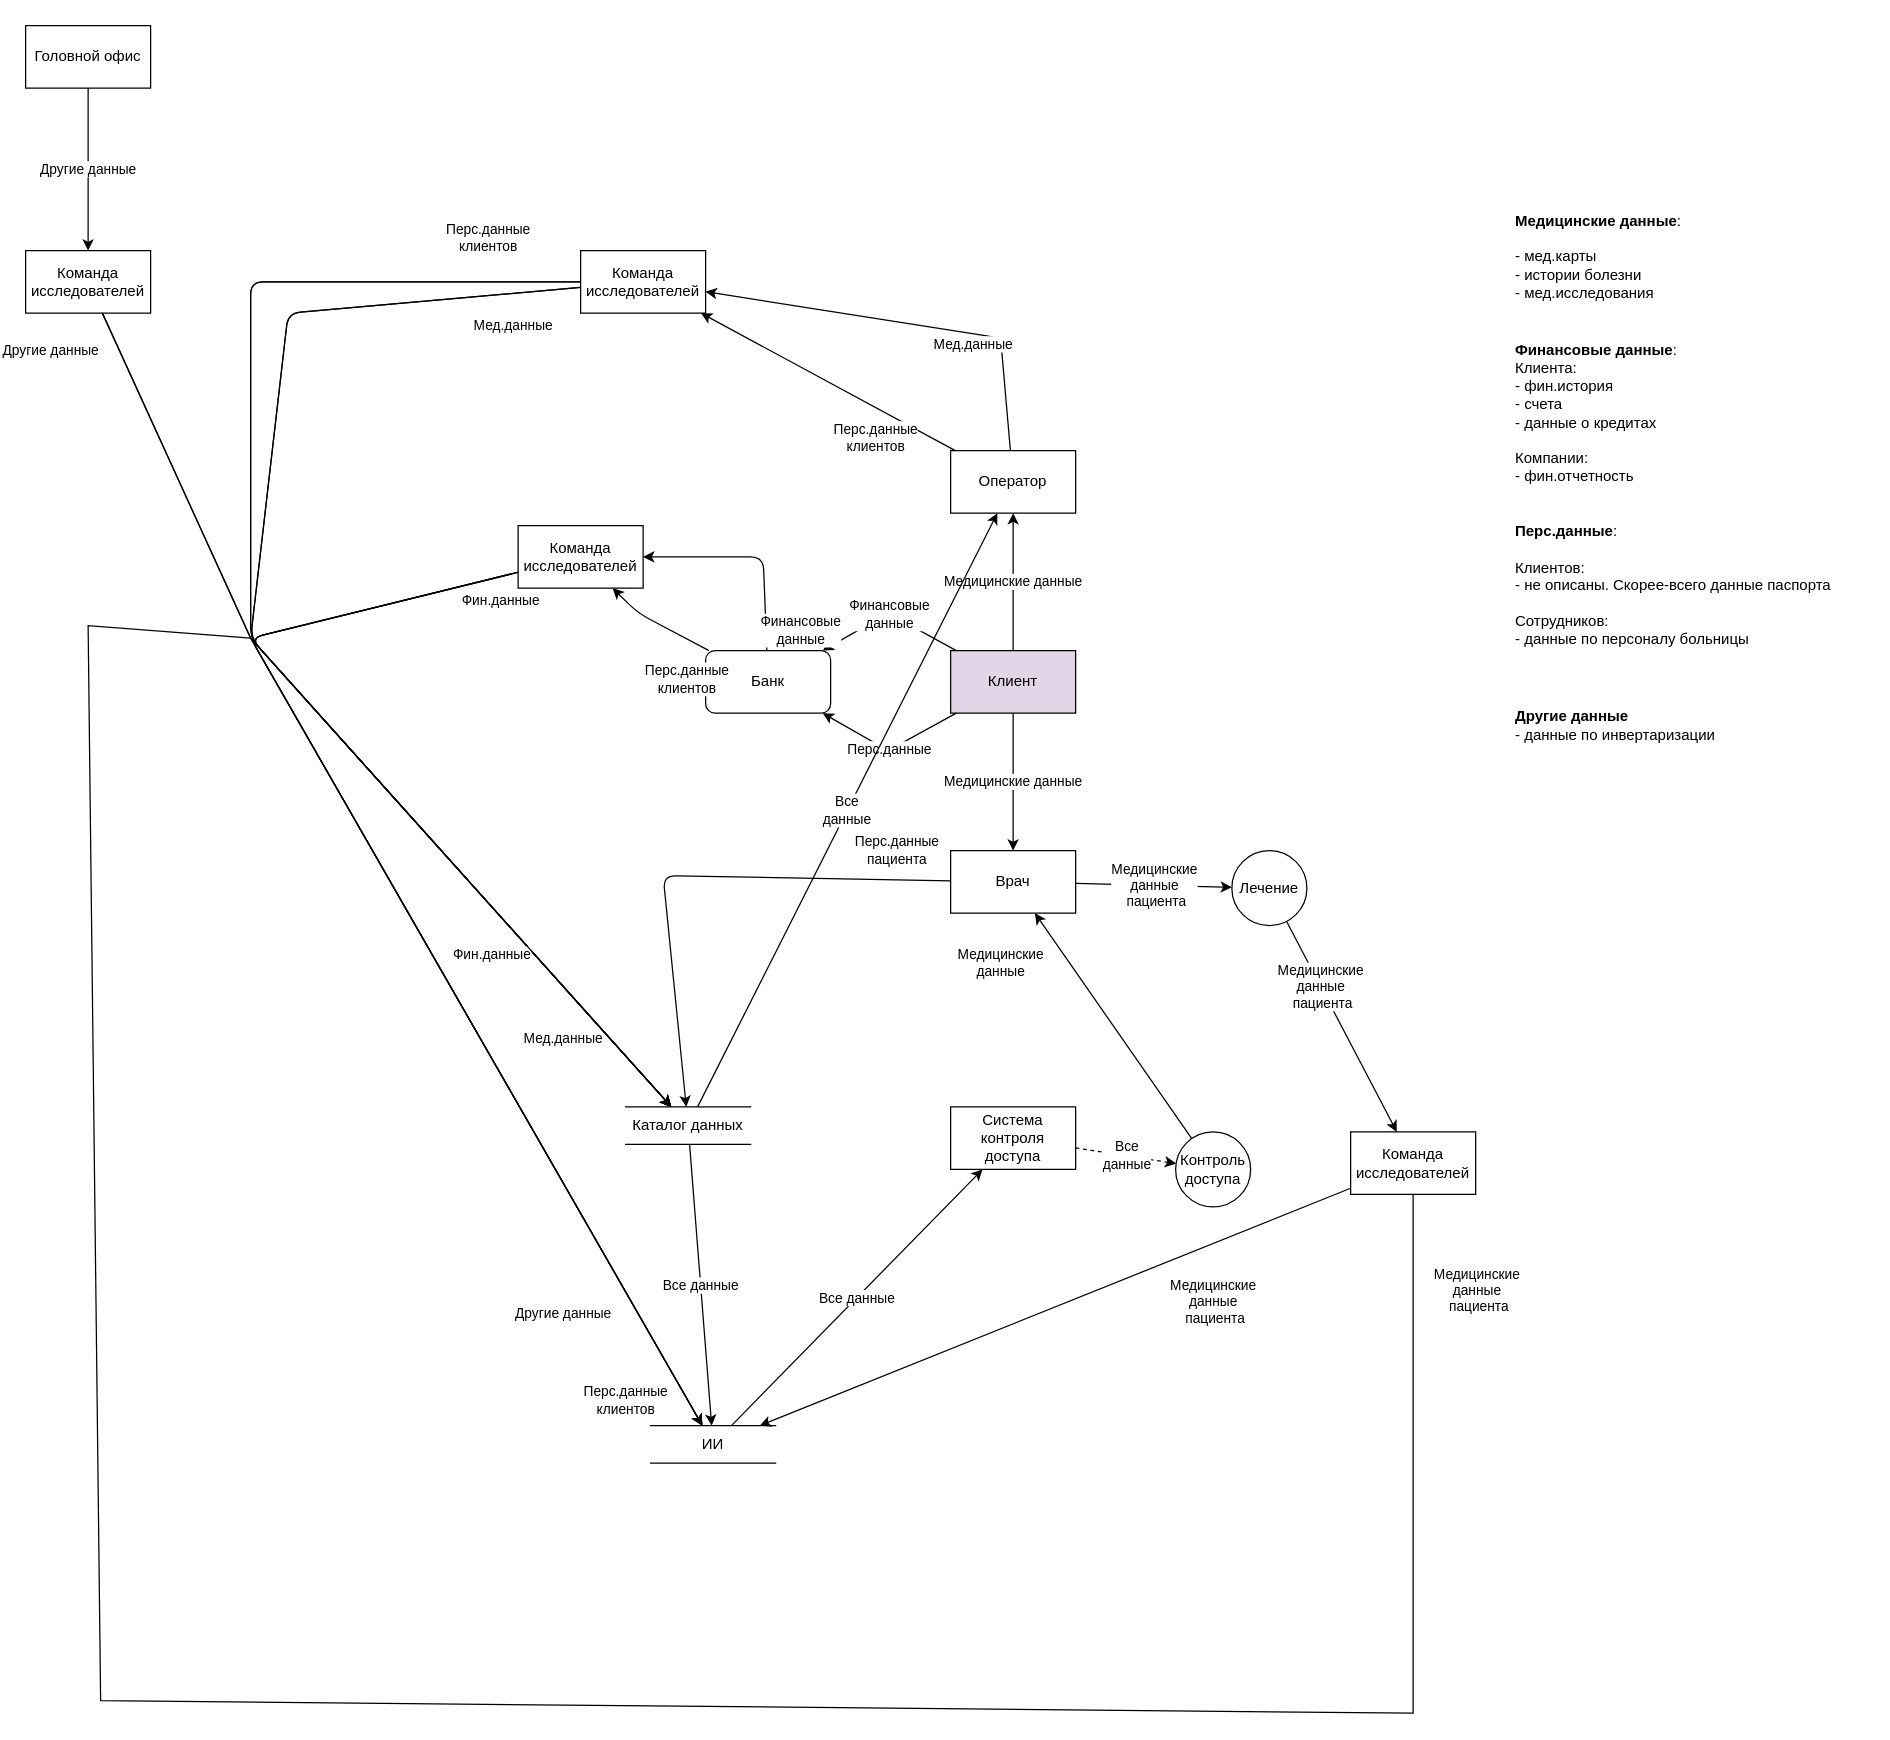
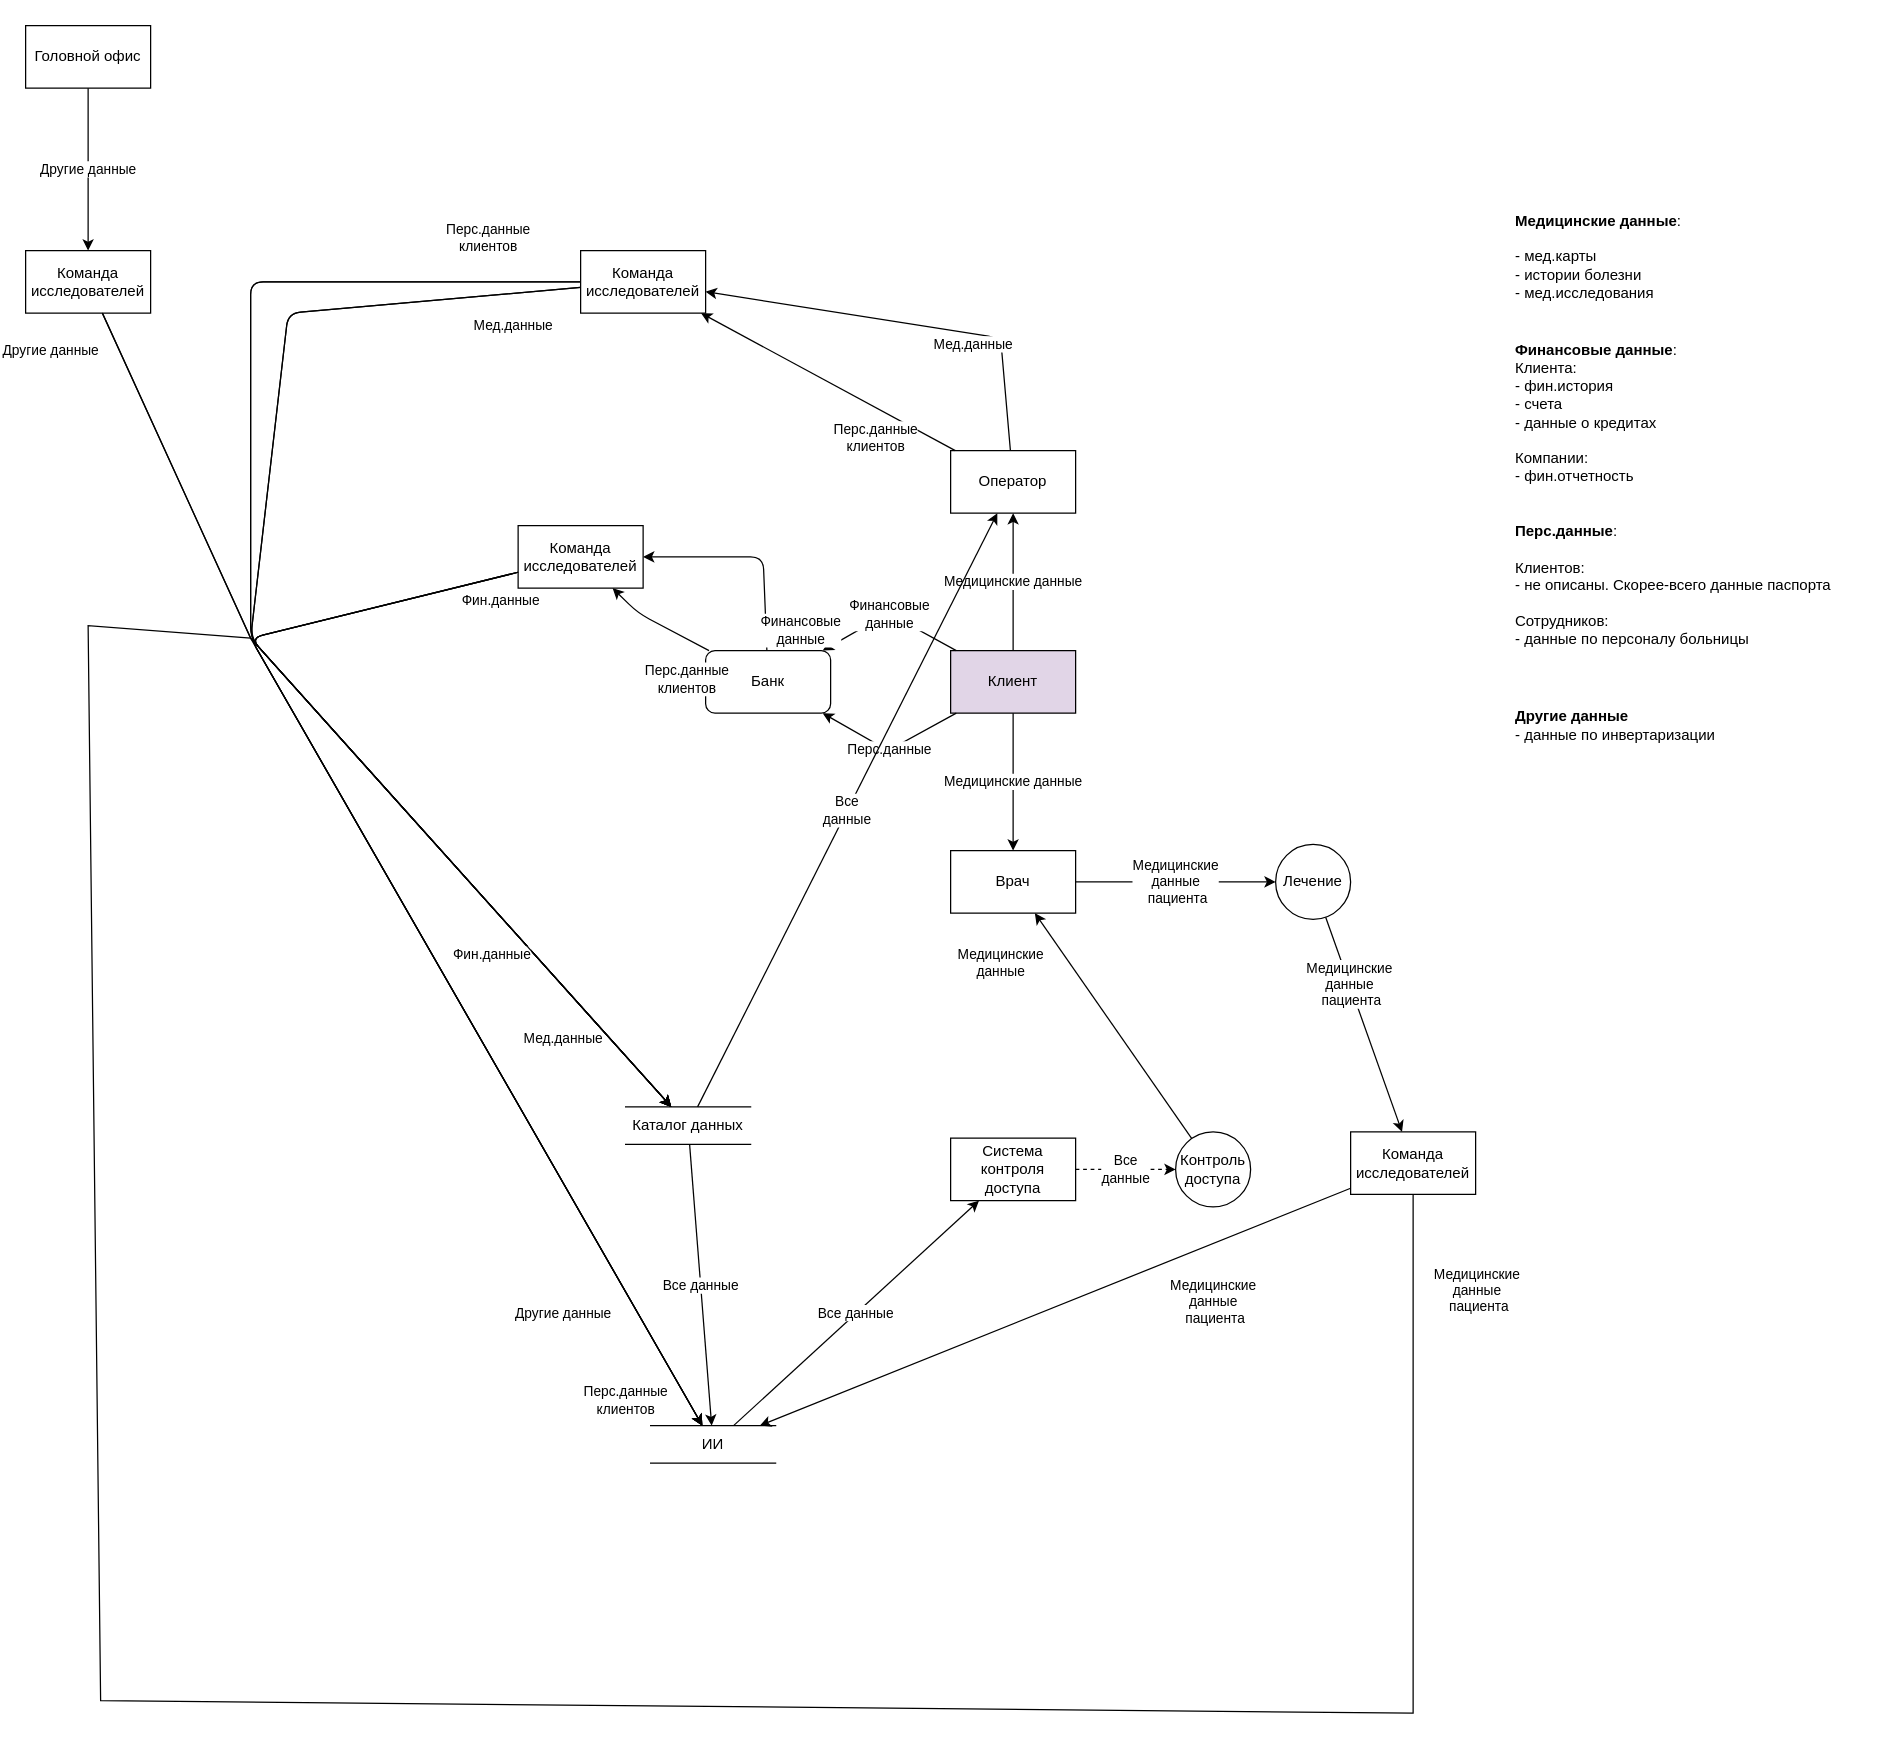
(701, 876) -> none
(1269, 888) -> (1313, 882)
(1013, 1138) -> (1013, 1169)
